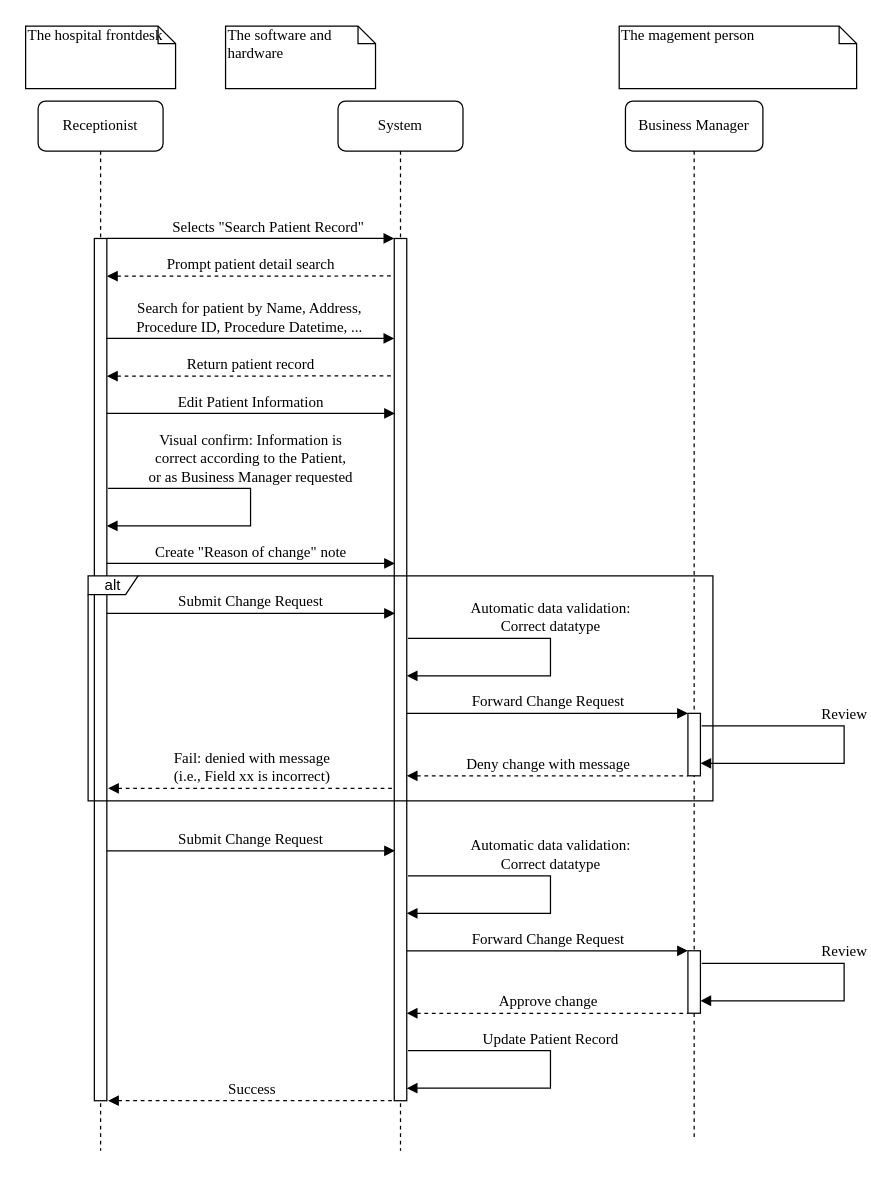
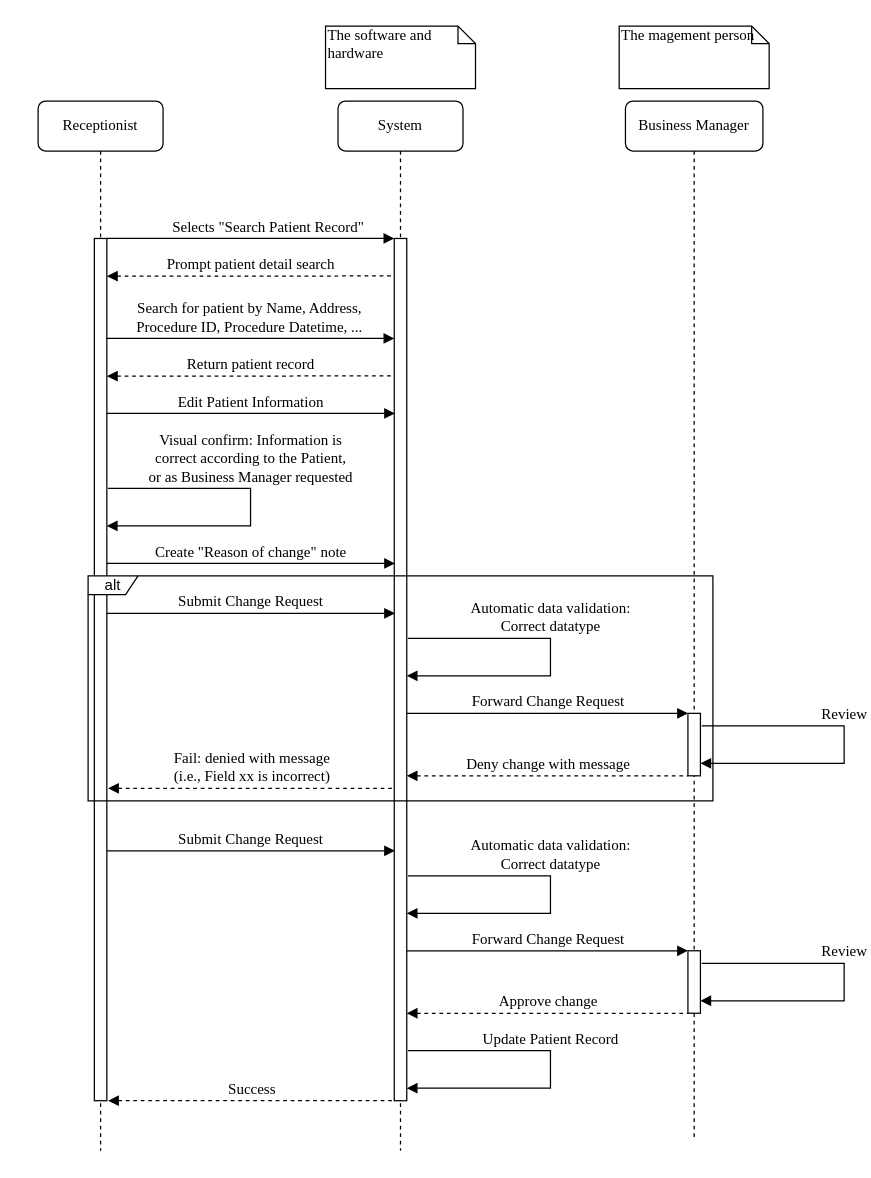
(101, 57) -> none
(301, 57) -> (401, 57)
(738, 57) -> (694, 57)
